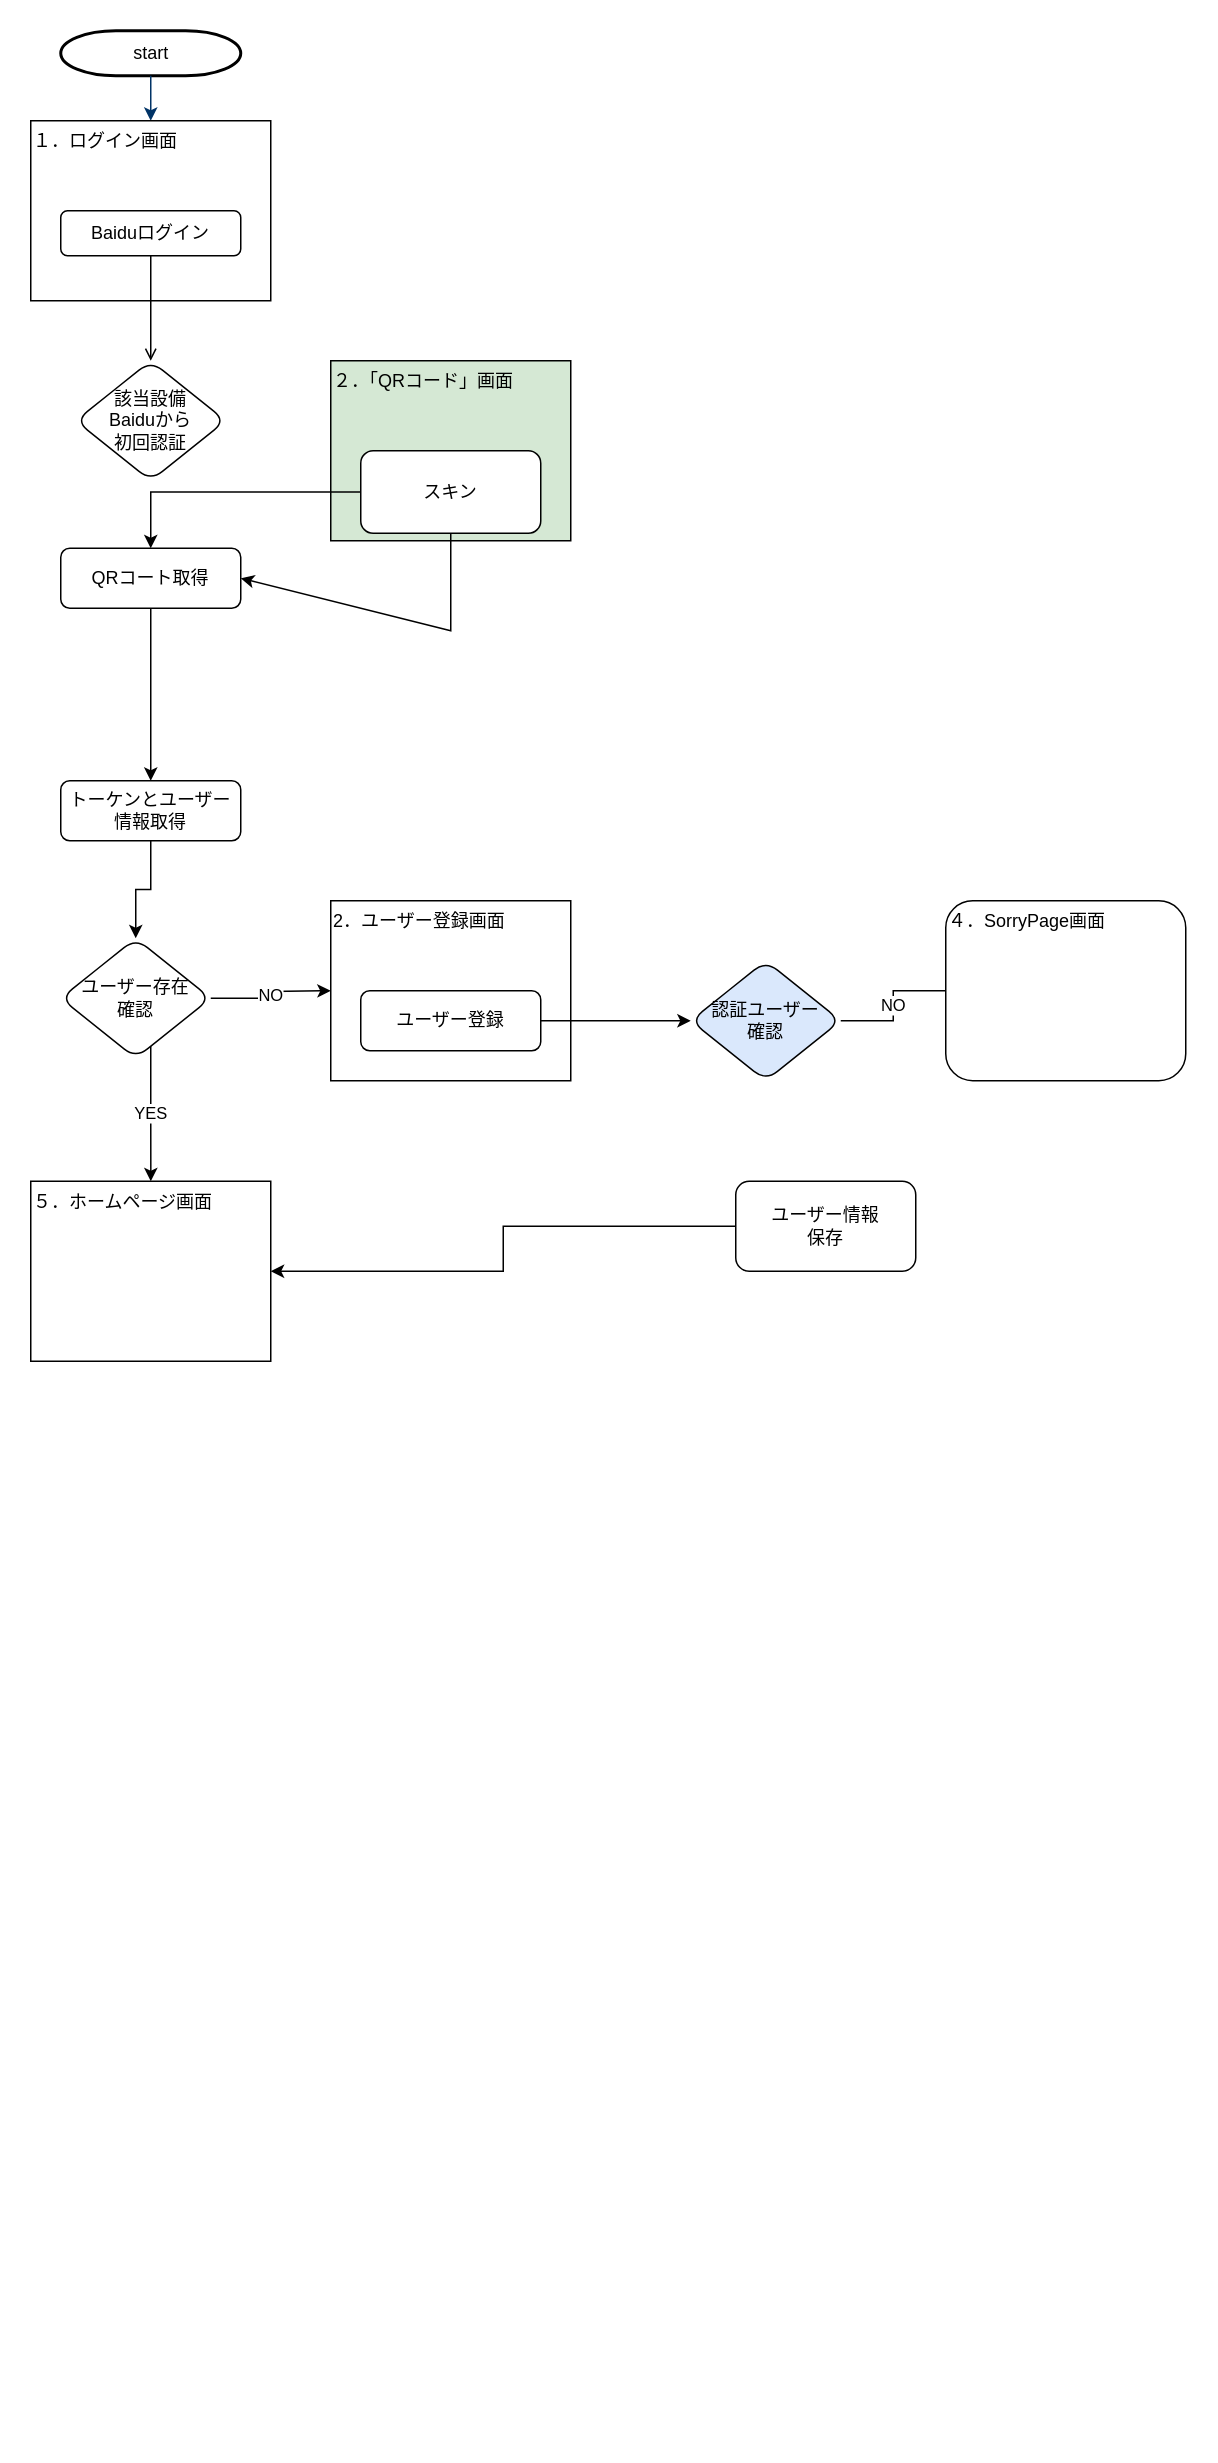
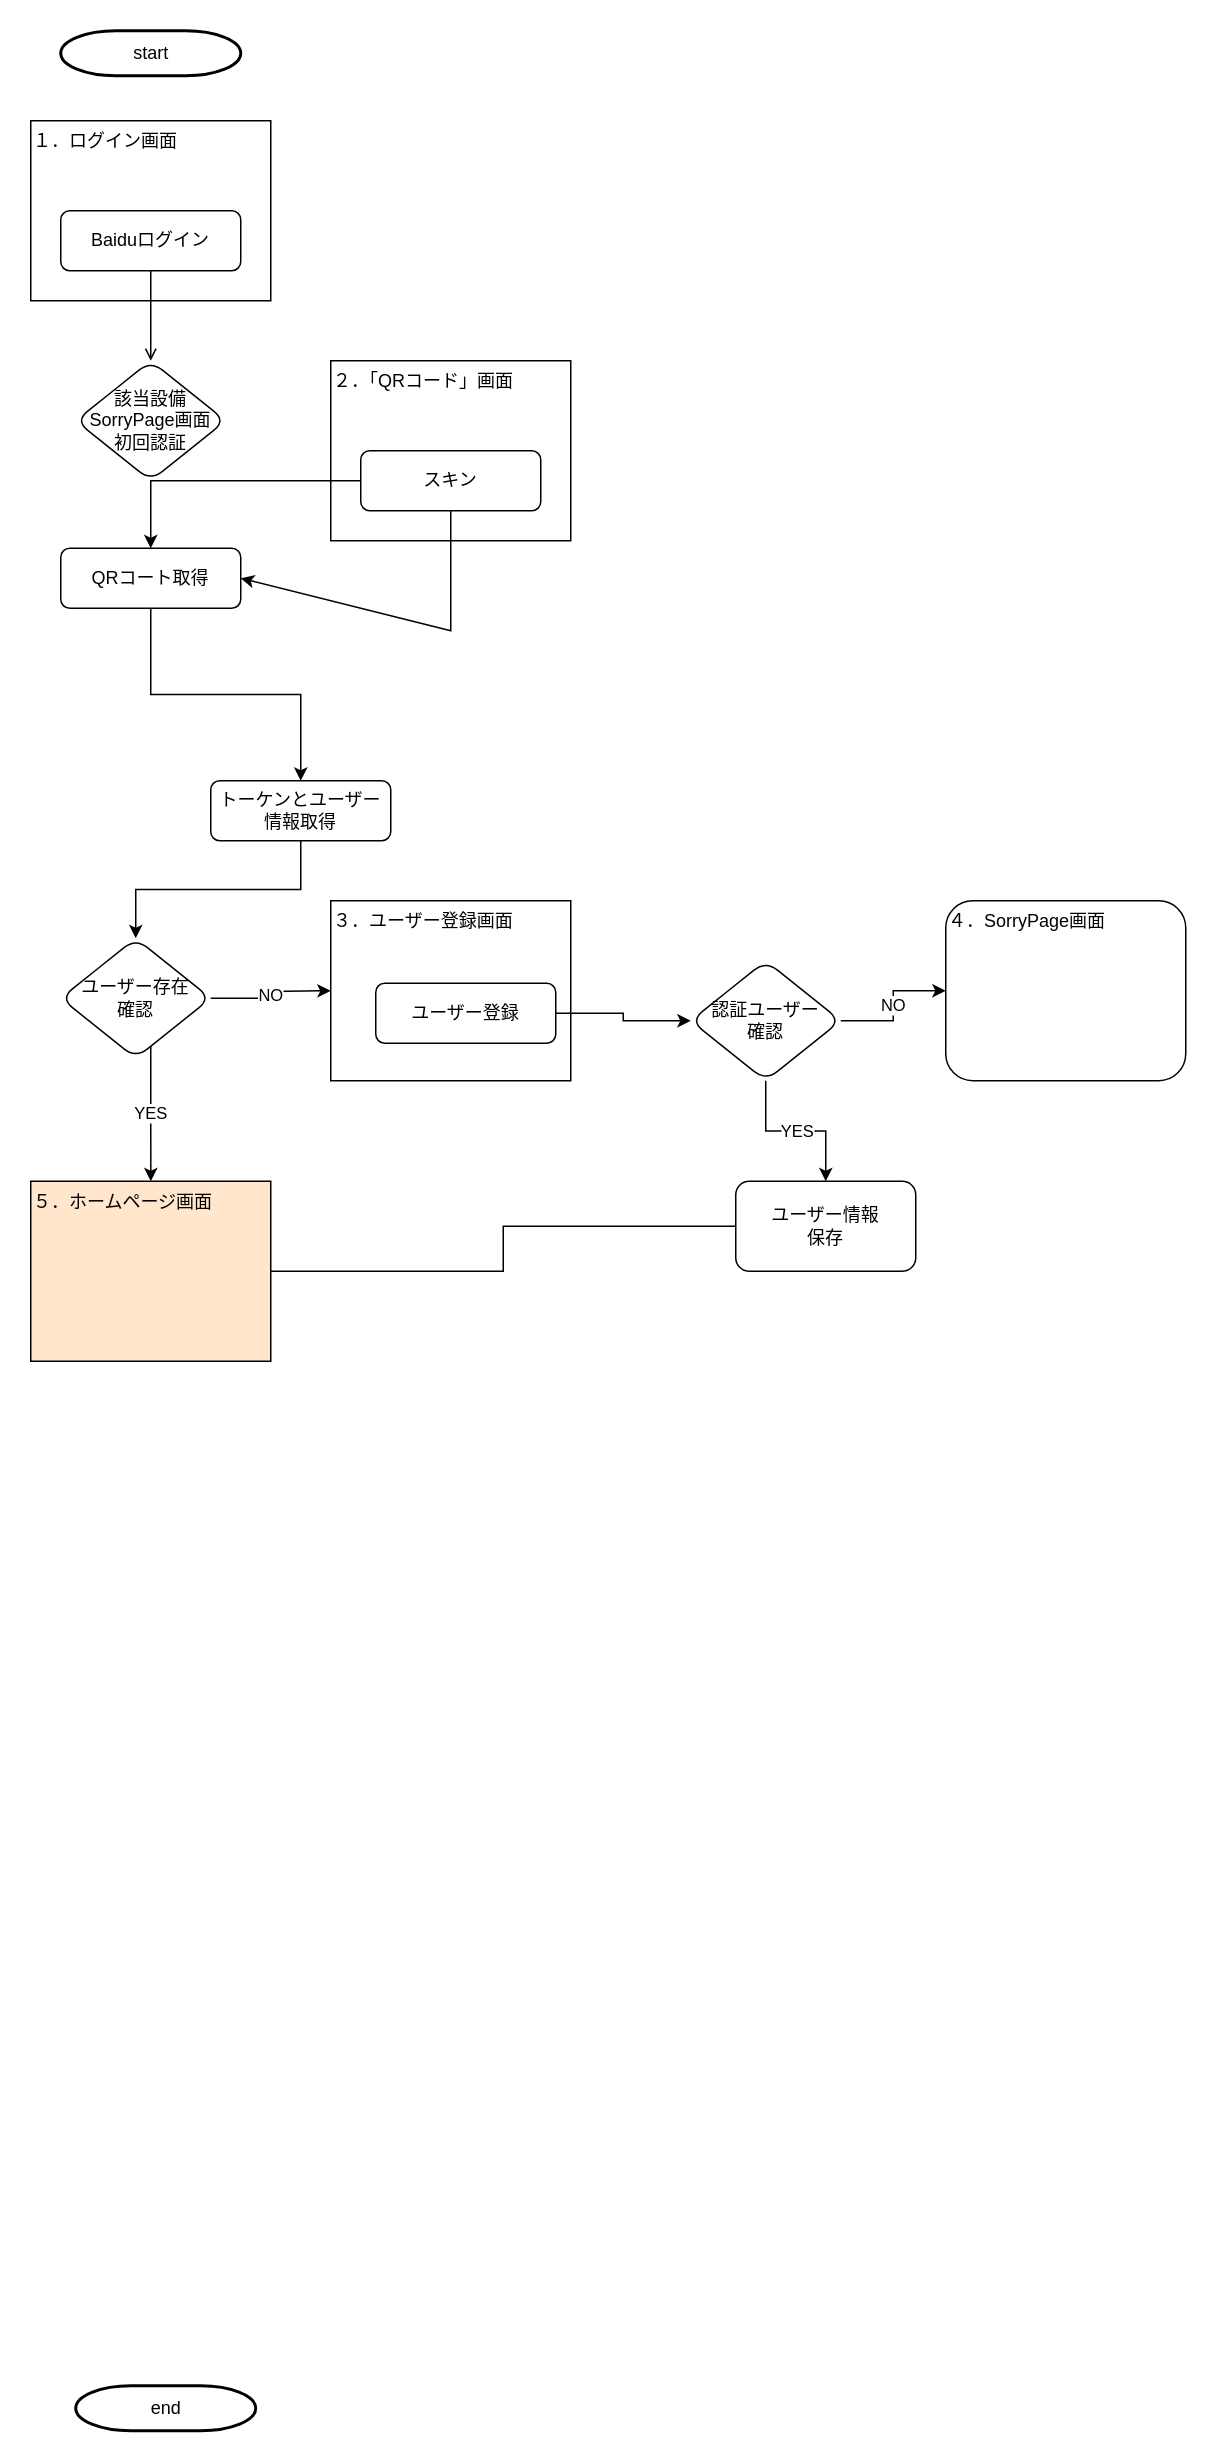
(151, 93) -> none
(151, 233) -> (151, 241)
(425, 382) -> (425, 382)
(151, 421) -> (151, 421)
(451, 492) -> (451, 481)
(151, 811) -> (301, 811)
(420, 922) -> (424, 922)
(938, 991) -> (934, 991)
(451, 1021) -> (466, 1013)
(766, 1021) -> (766, 1021)
none -> (791, 1131)
(151, 1271) -> (151, 1271)
(282, 1271) -> (277, 1271)
none -> (166, 2408)
